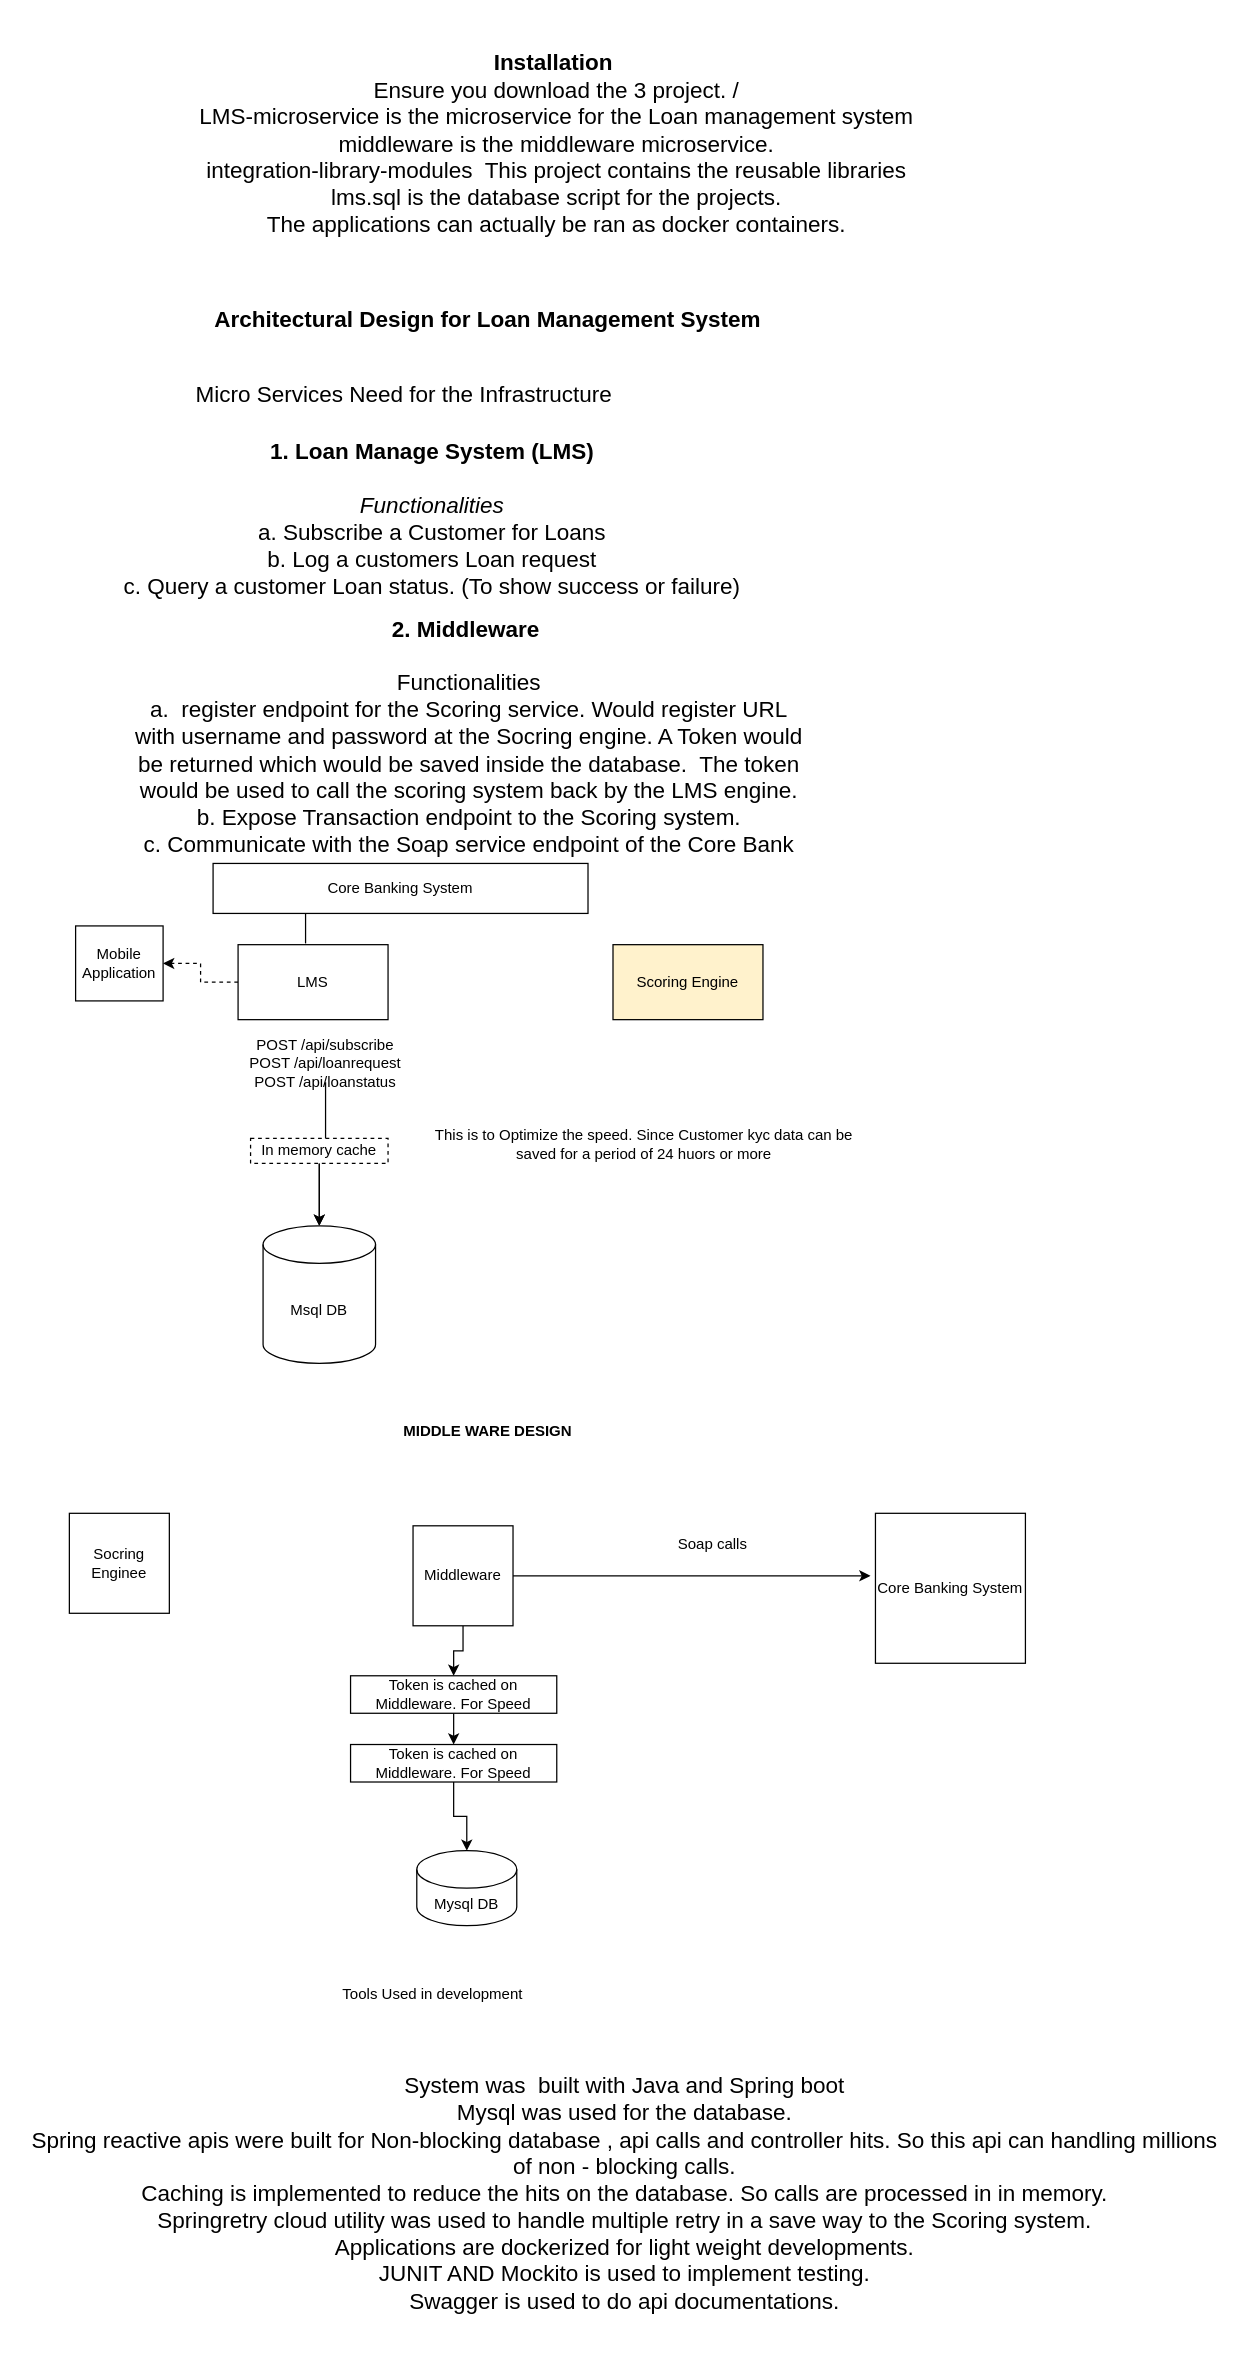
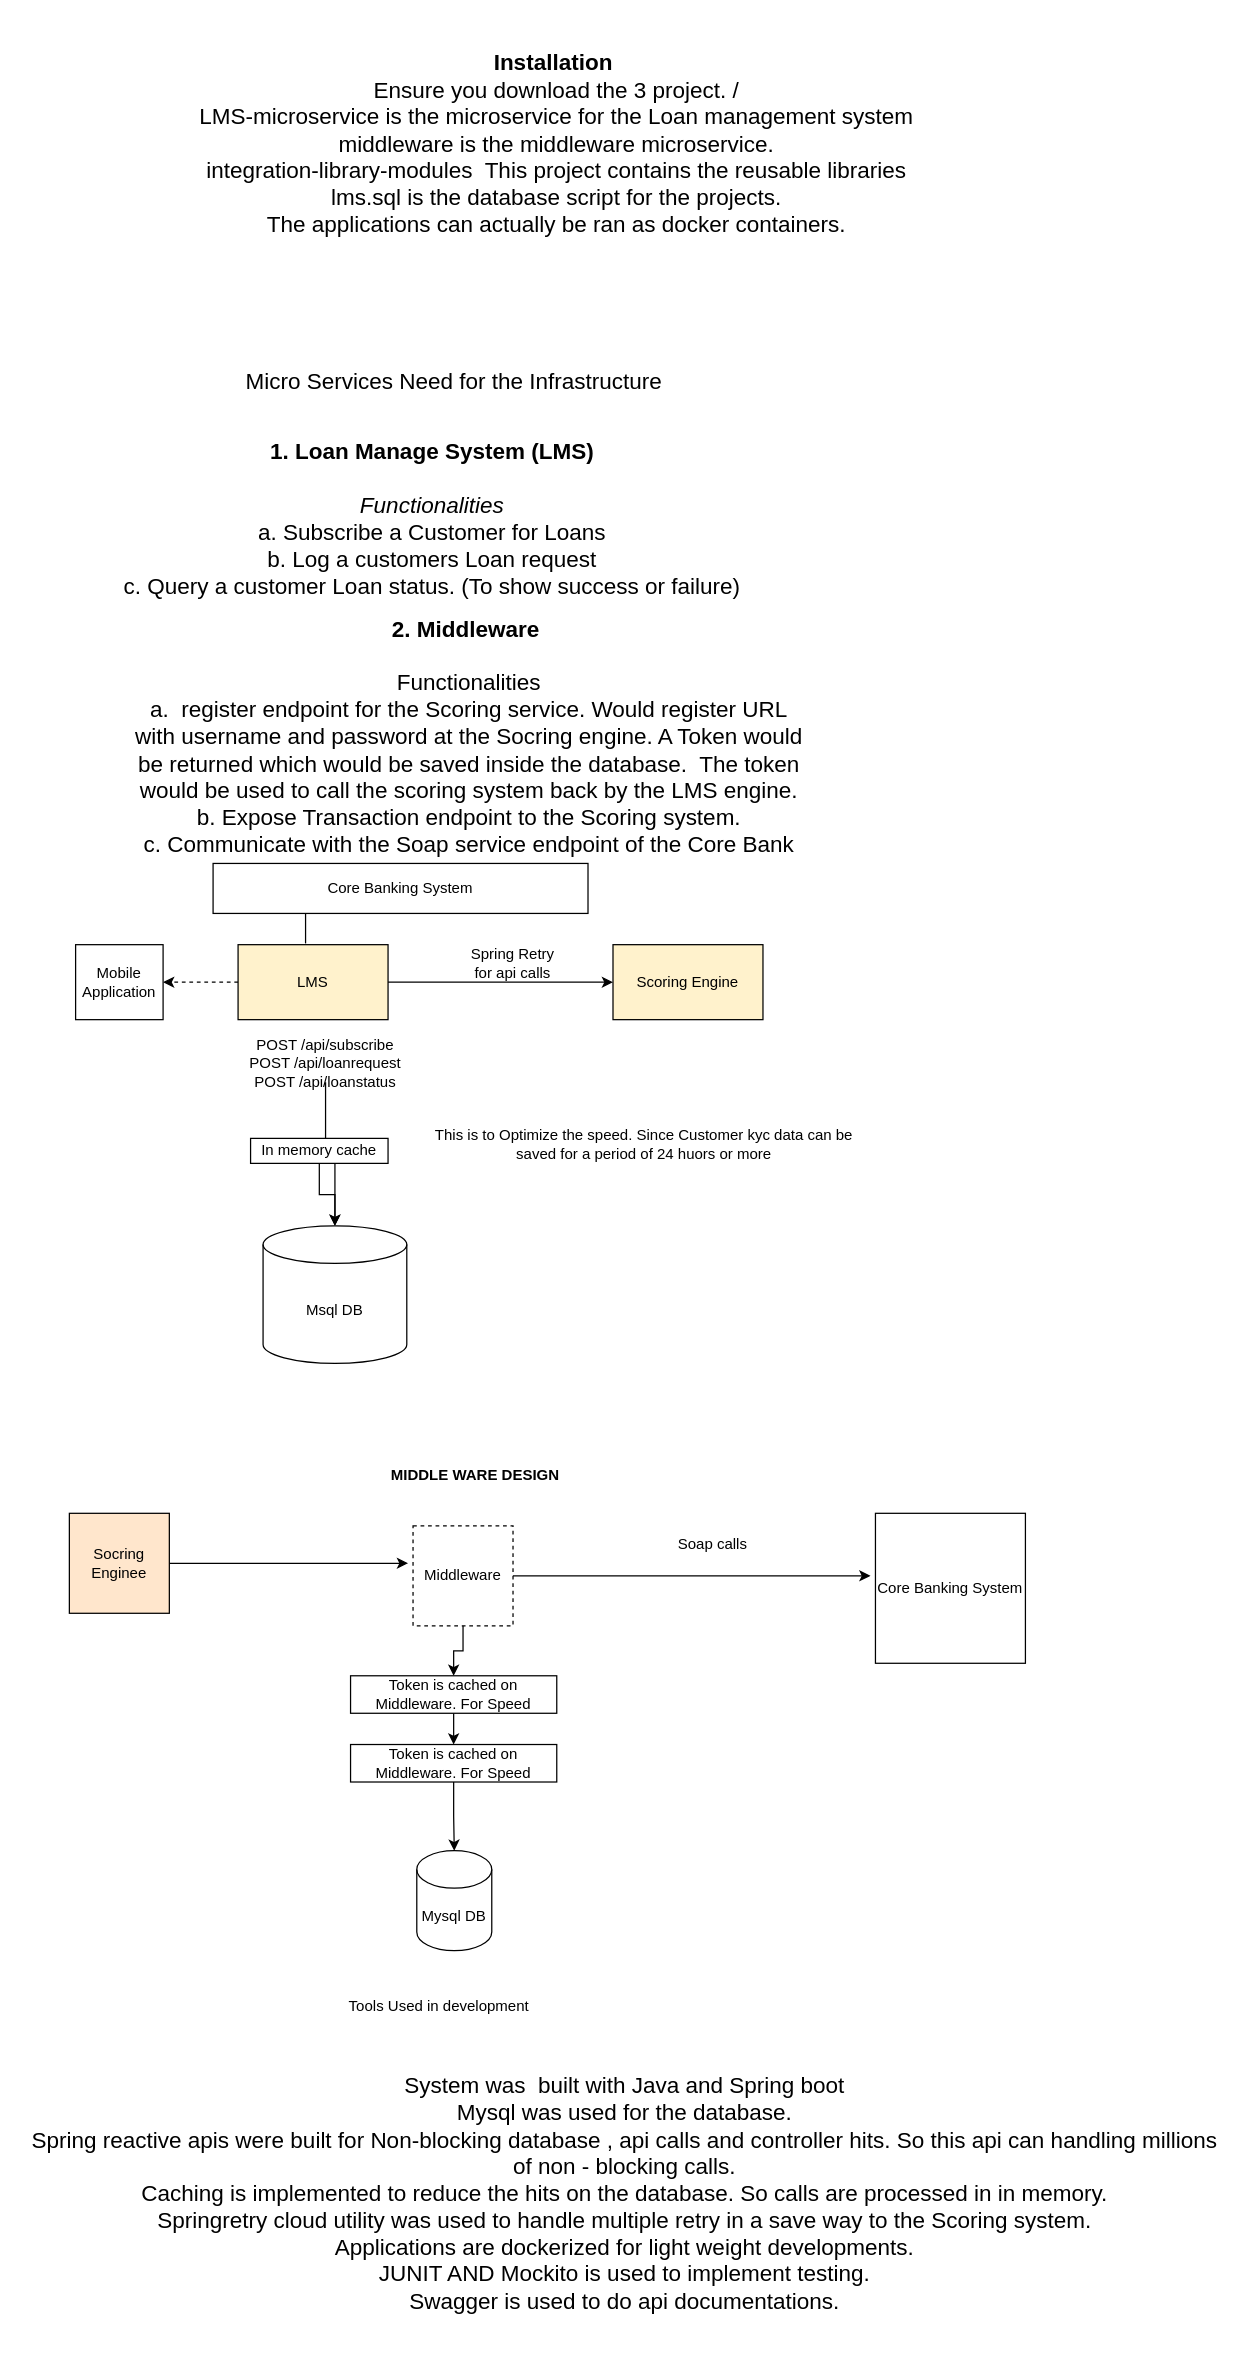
(488, 319) -> none
(404, 394) -> (454, 382)
(119, 963) -> (119, 982)
none -> (513, 963)
(313, 982) -> (313, 982)
none -> (496, 982)
(319, 1151) -> (319, 1151)
(319, 1294) -> (335, 1294)
(488, 1432) -> (476, 1476)
(119, 1563) -> (119, 1563)
none -> (285, 1563)
(463, 1576) -> (463, 1576)
(467, 1888) -> (454, 1901)
(433, 1994) -> (439, 2007)
